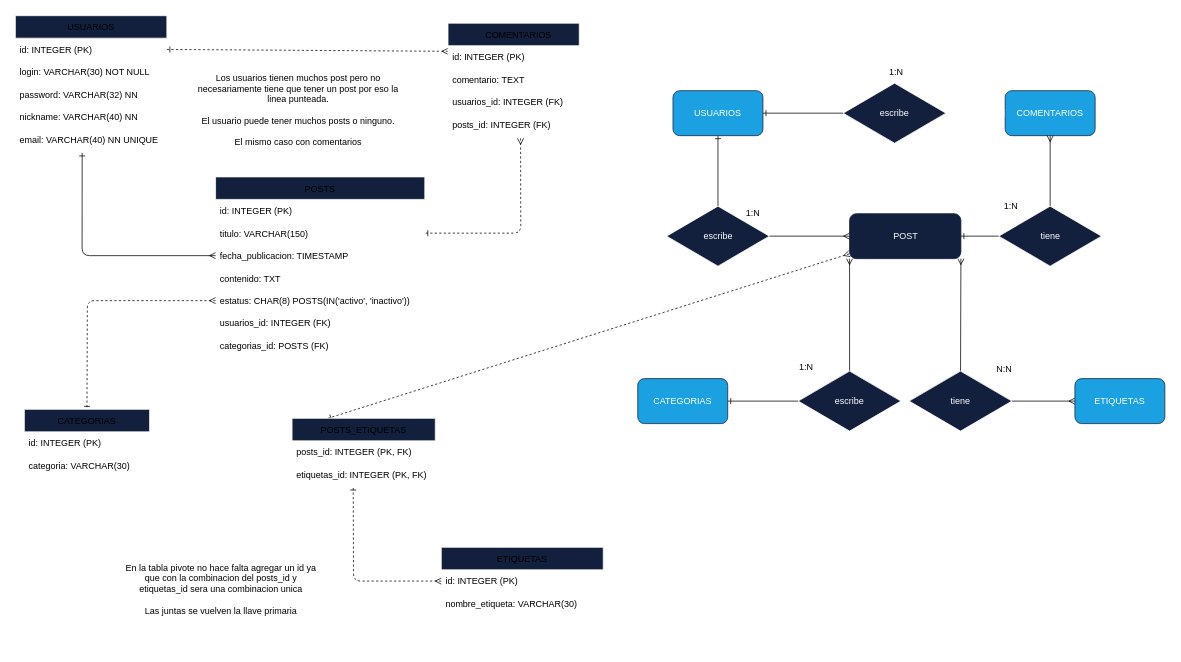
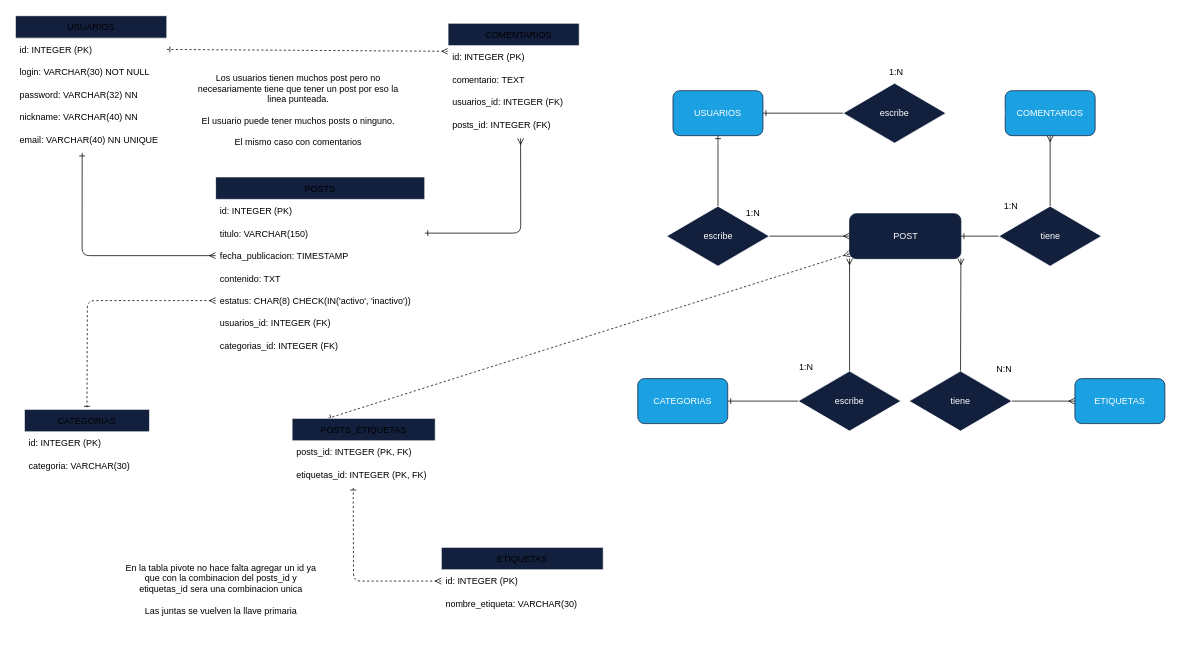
(519, 231) -> (519, 231)
(327, 301) -> (327, 301)
(277, 346) -> (282, 346)
